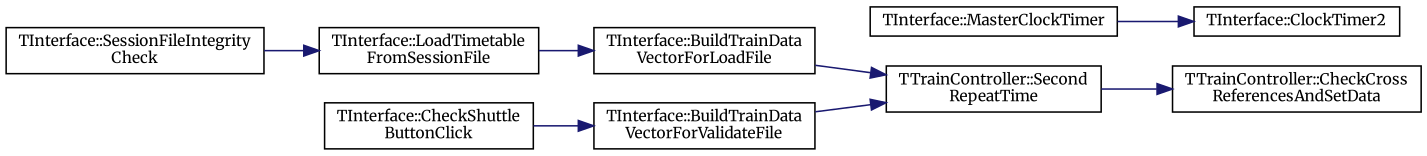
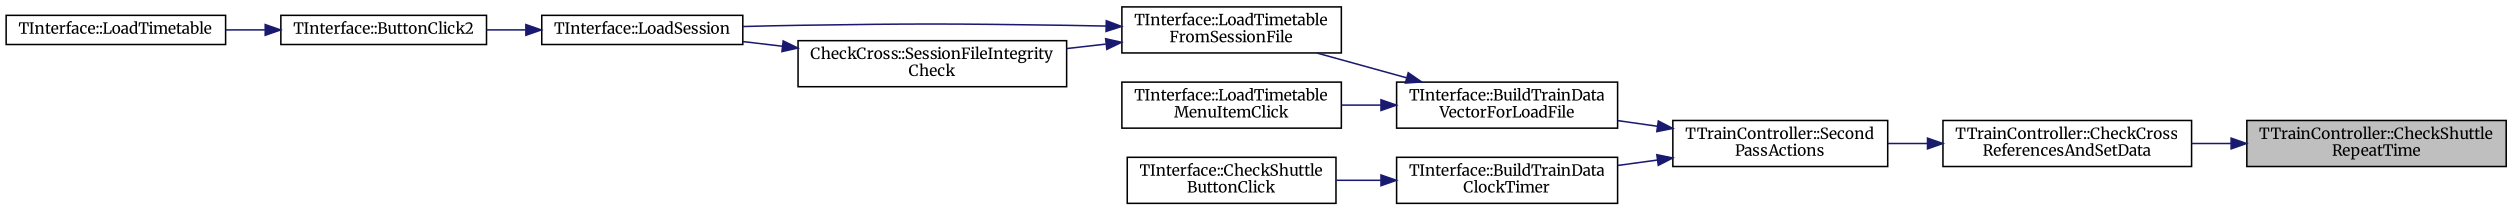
(994, 21) -> (116, 30)
(1297, 21) -> (384, 30)
none -> (642, 30)
(135, 51) -> (932, 64)
(994, 89) -> (1780, 143)
none -> (1232, 105)
(704, 126) -> (1507, 180)
none -> (2377, 143)
